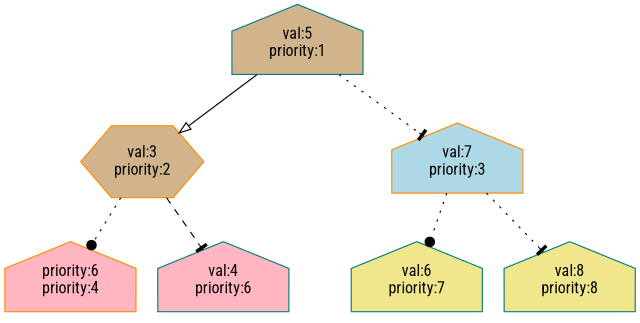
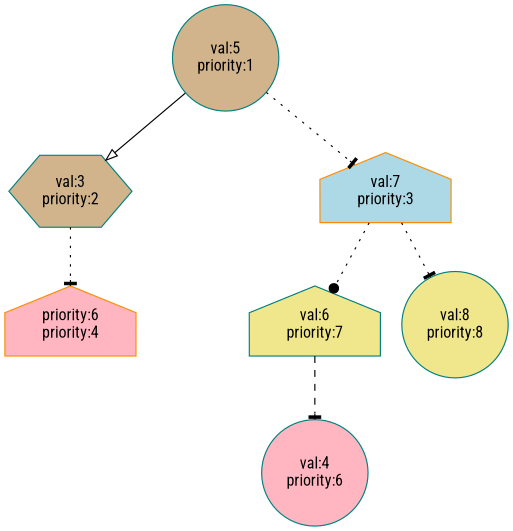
(297, 43) -> (226, 58)
(142, 162) -> (70, 191)
(107, 219) -> (70, 253)
(183, 221) -> (315, 385)
(223, 280) -> (315, 473)
(570, 280) -> (455, 325)
